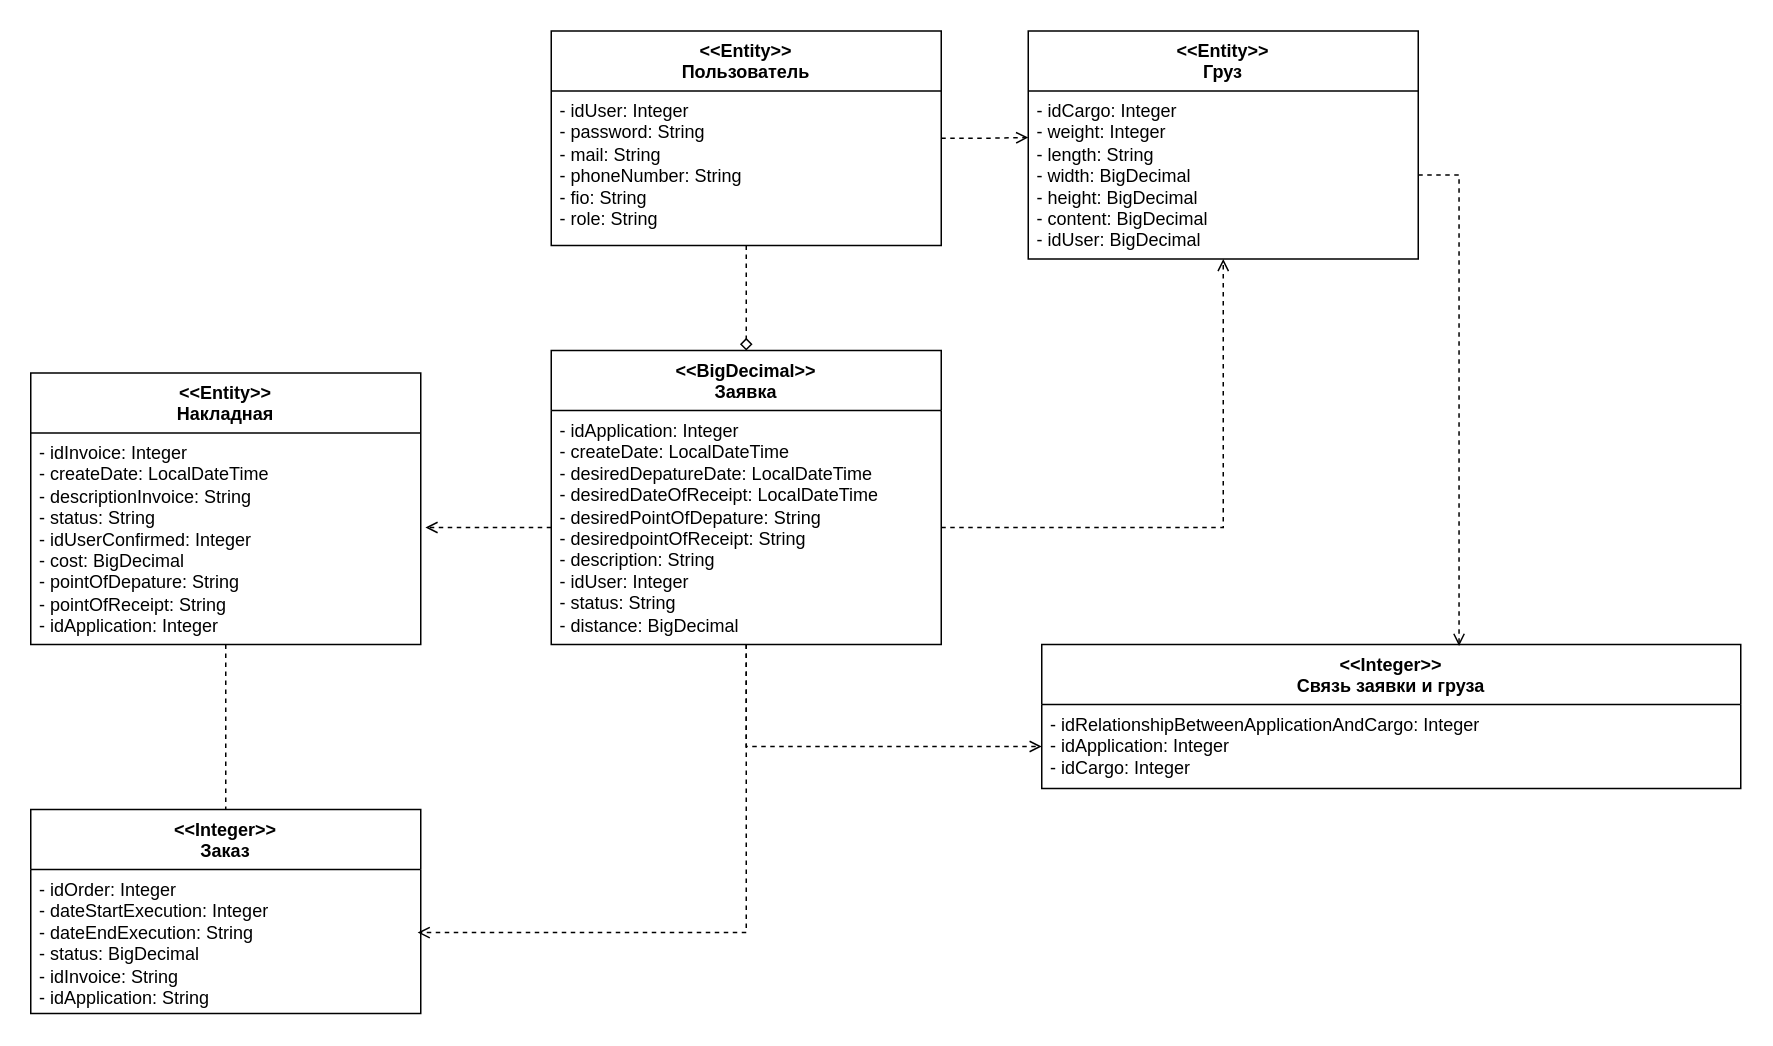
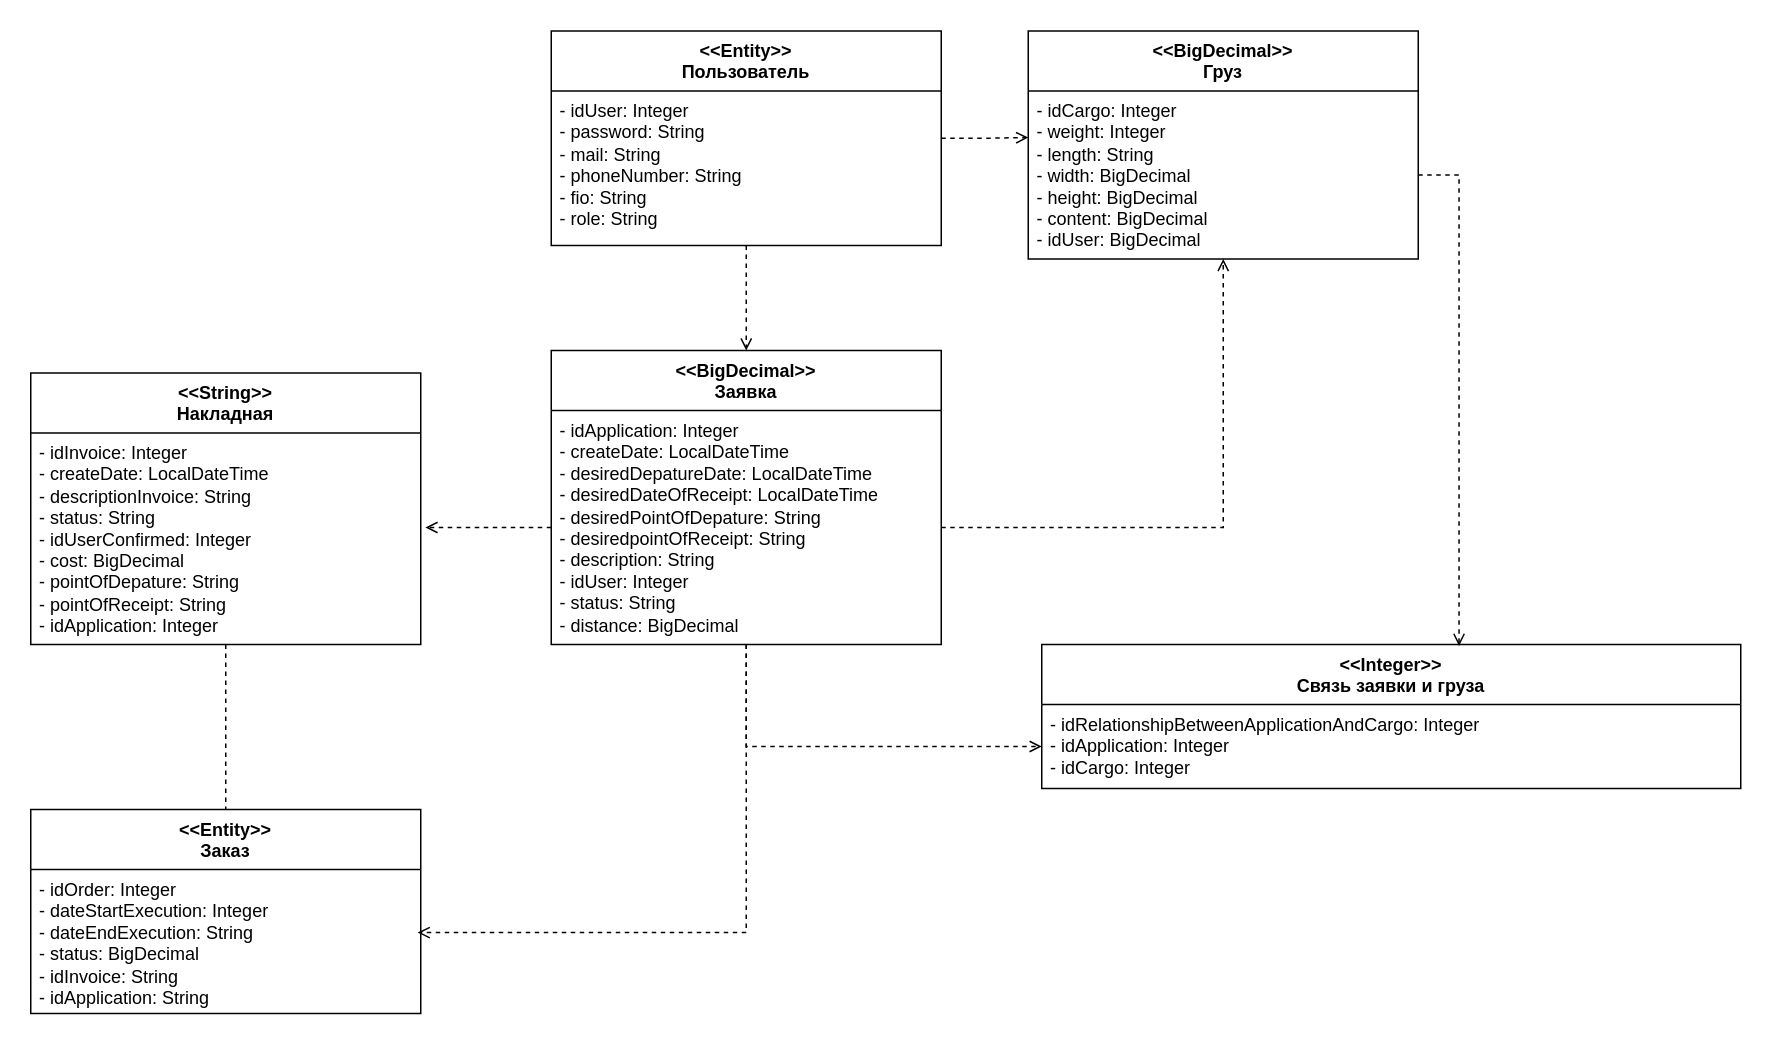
(1223, 63) -> (1223, 63)
(746, 338) -> (746, 342)
(226, 405) -> (226, 405)
(226, 841) -> (226, 841)
